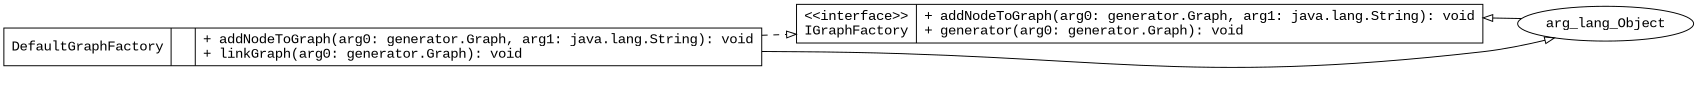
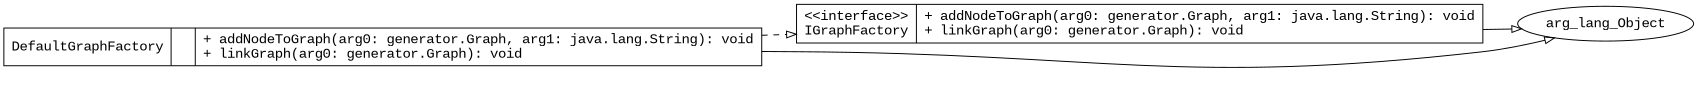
(1507, 18) -> (1497, 29)
(1084, 30) -> (1084, 30)
